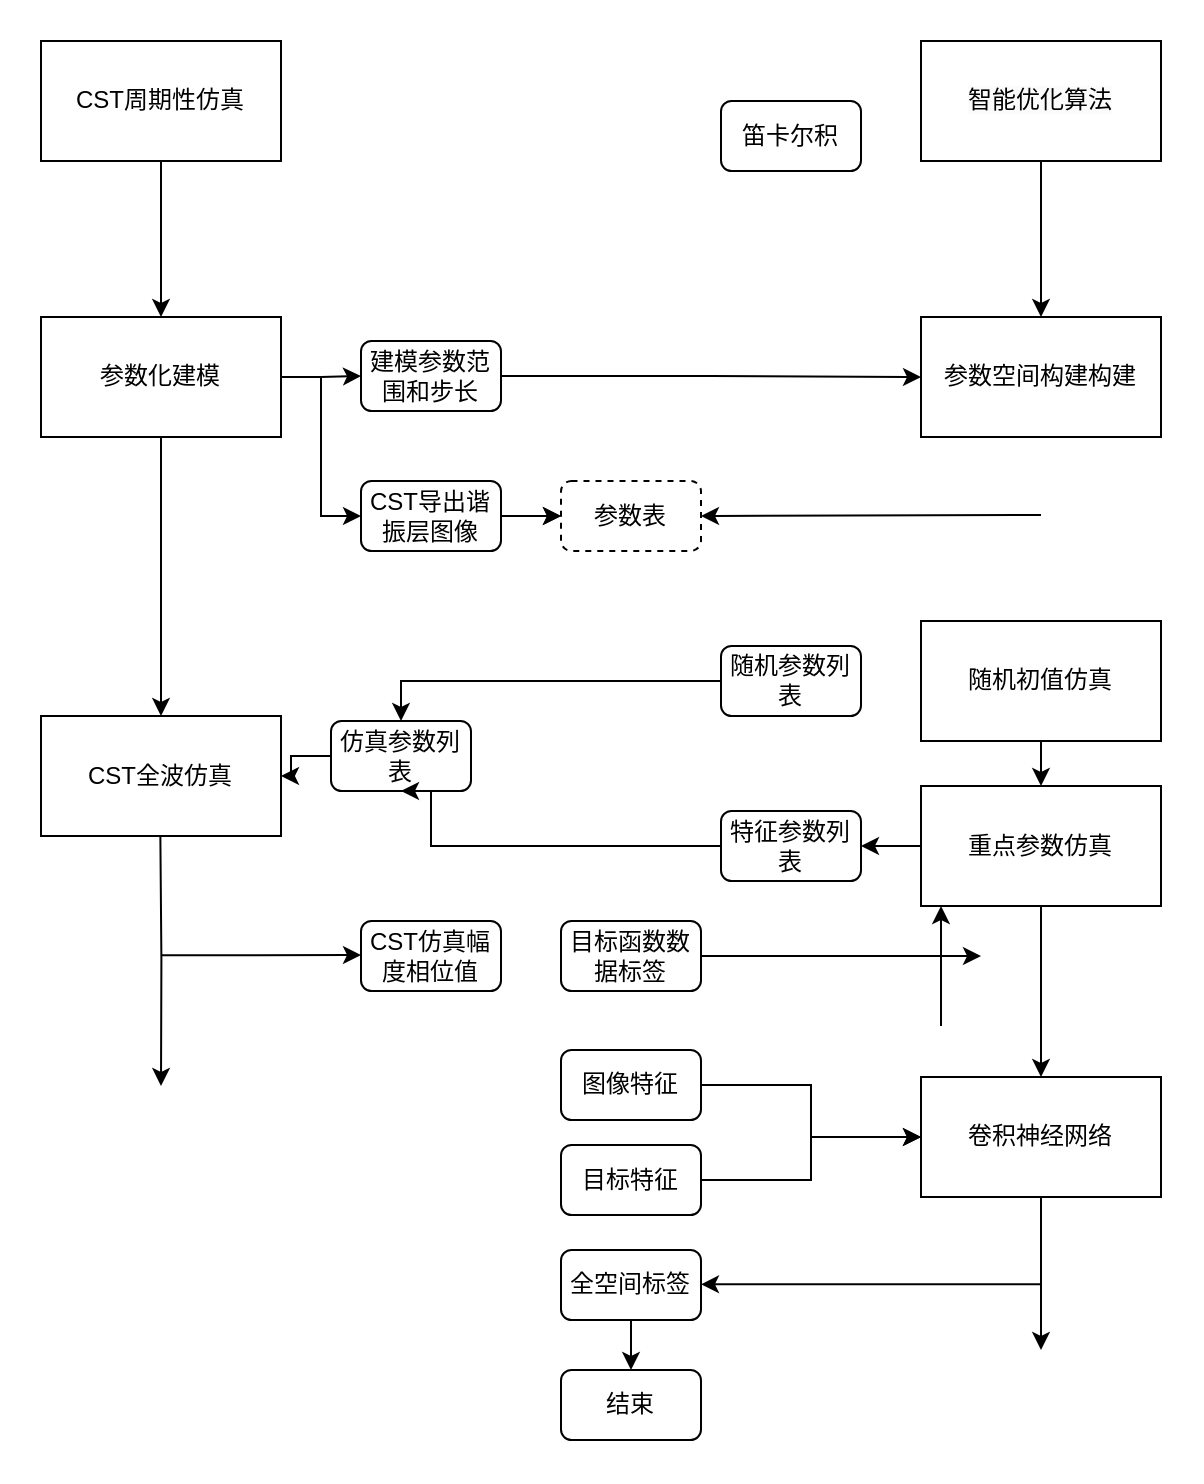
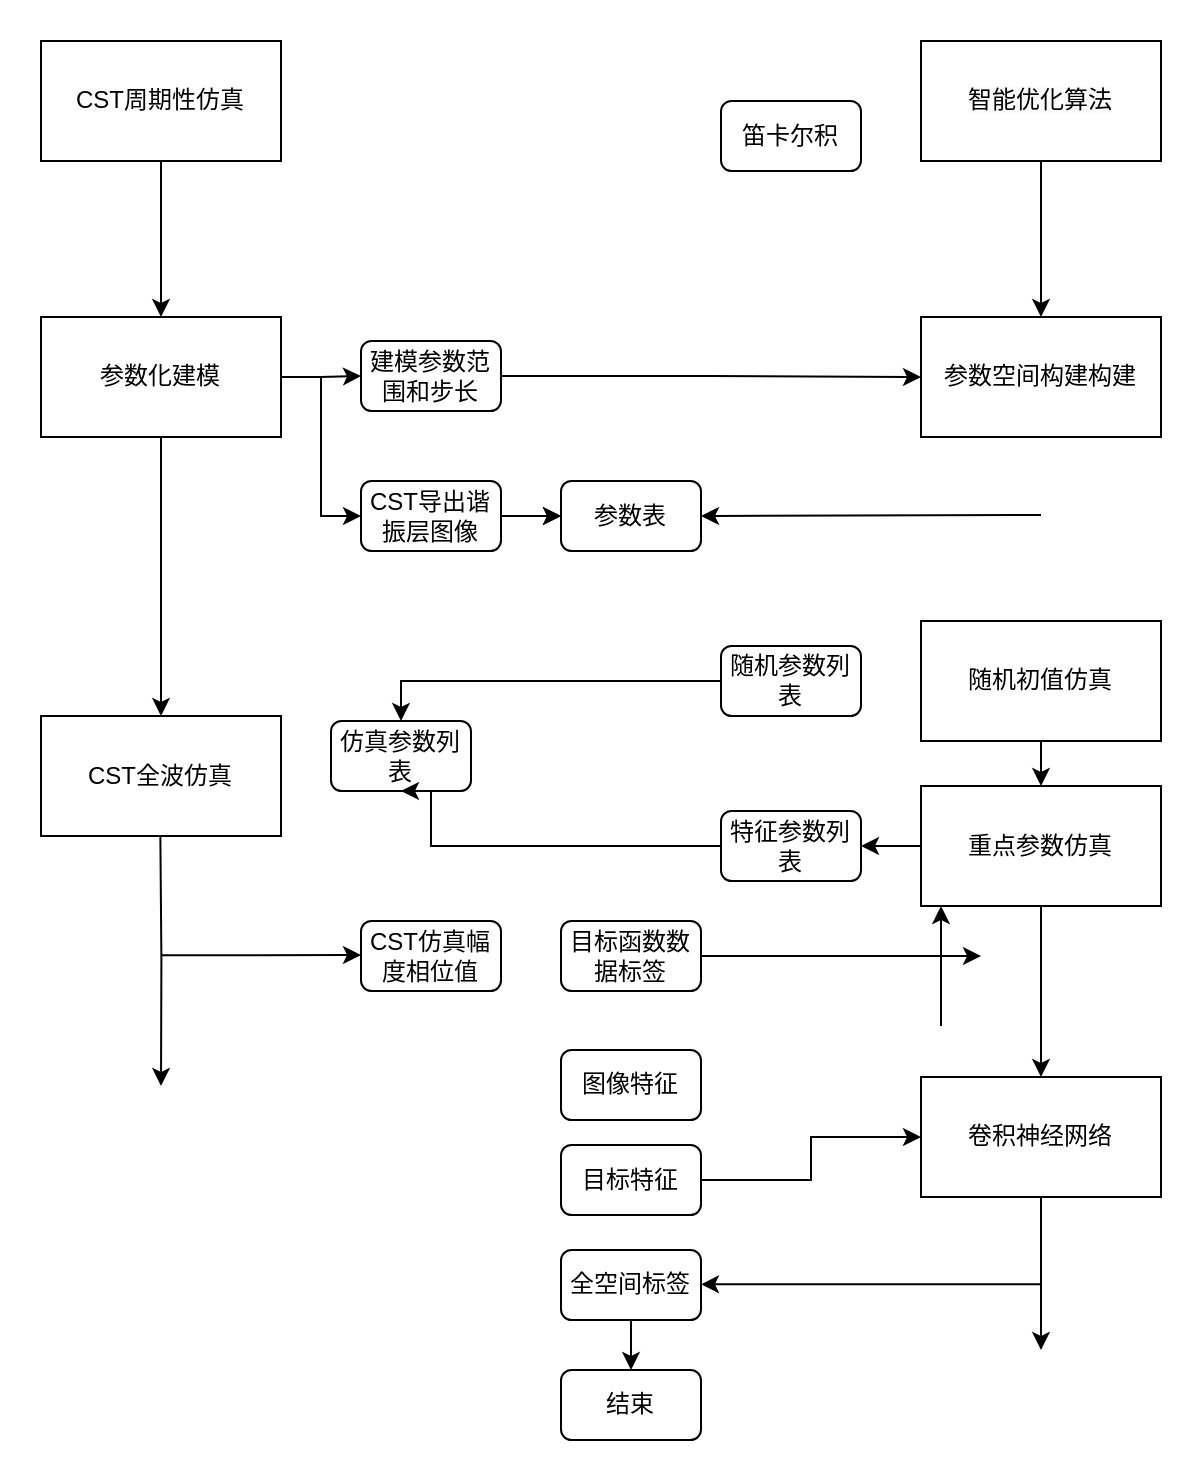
(631, 516) -> (631, 516)
(300, 756) -> none
(780, 1085) -> none
